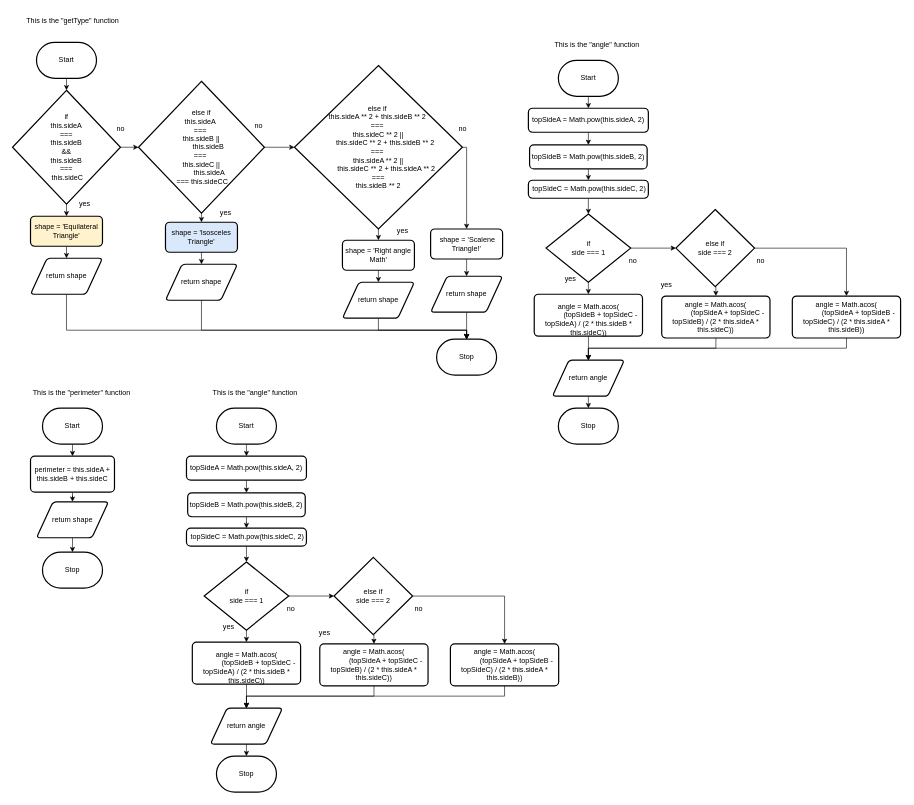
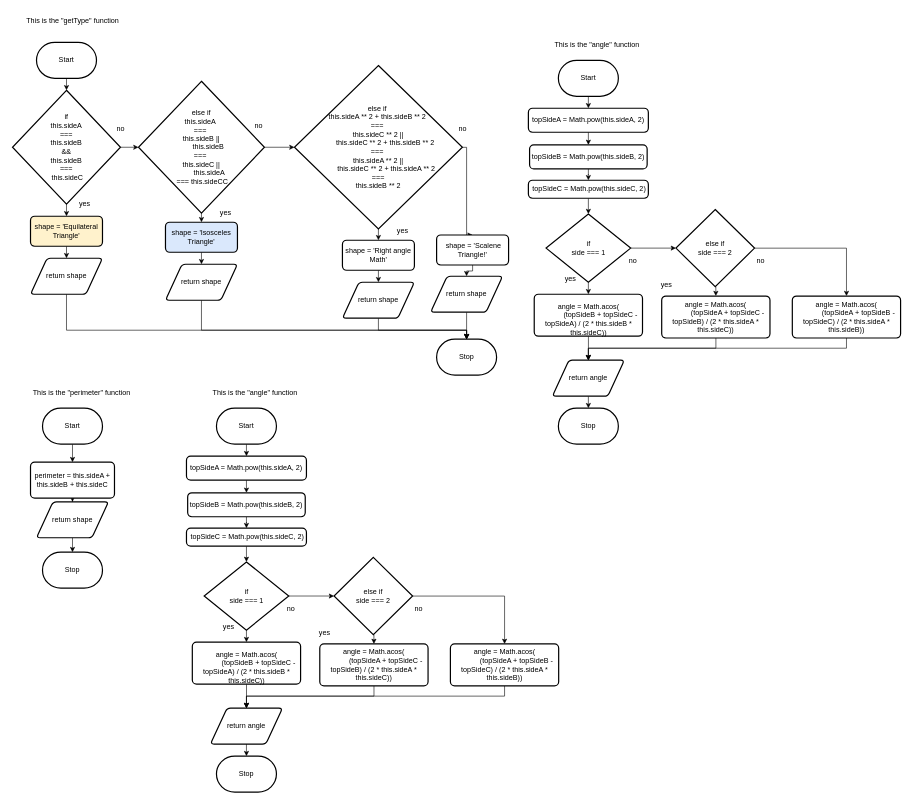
(467, 244) -> (473, 250)
(72, 474) -> (72, 480)
